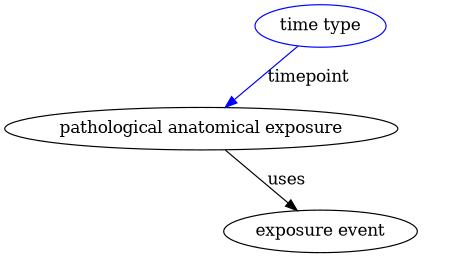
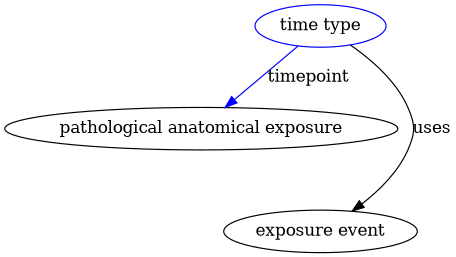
(257, 177) -> (413, 122)
